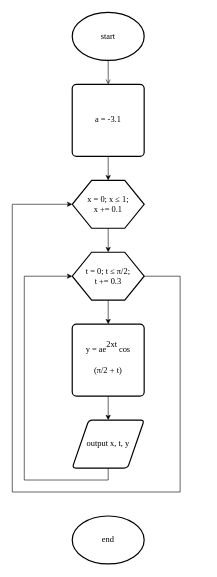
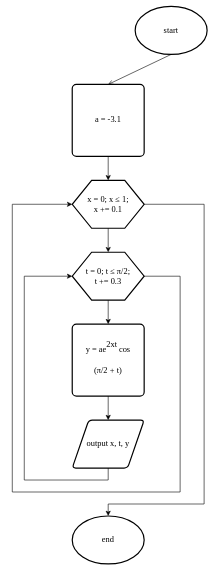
(108, 36) -> (171, 30)
none -> (108, 506)
